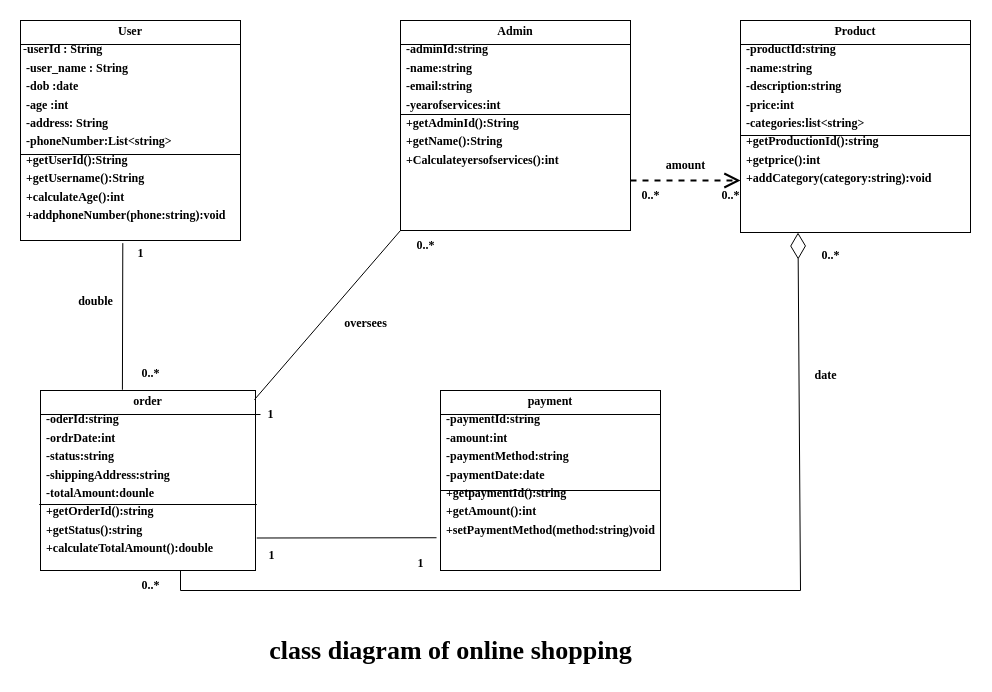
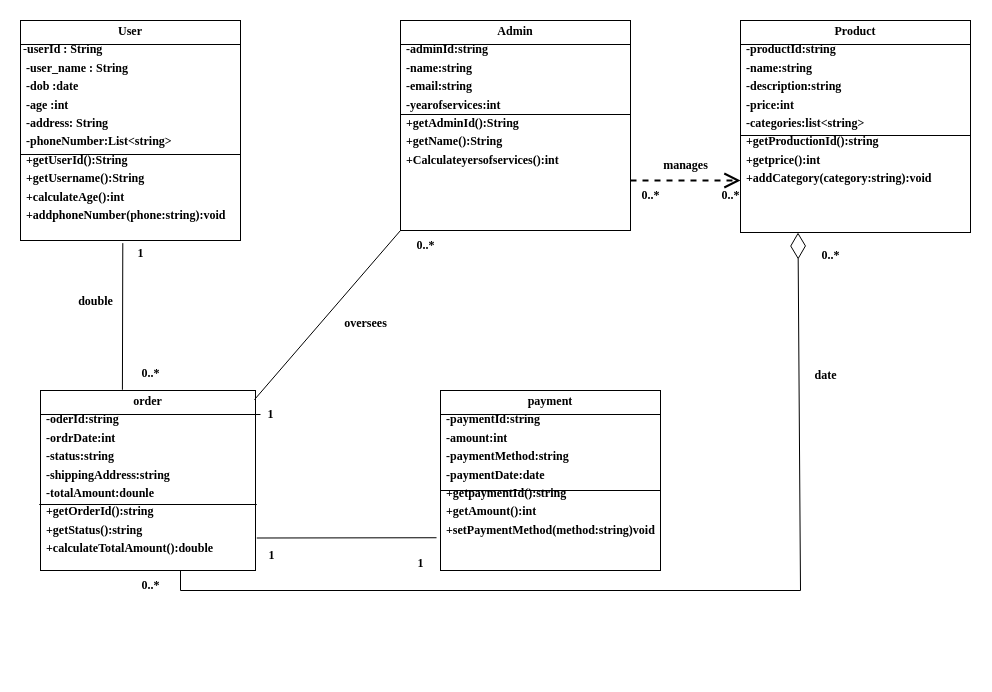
(686, 166) -> (686, 166)
(451, 651) -> none
